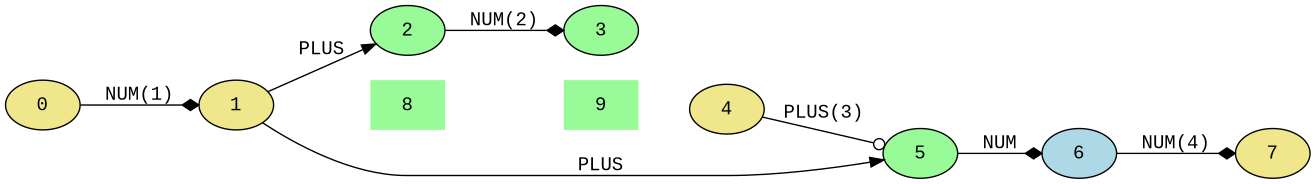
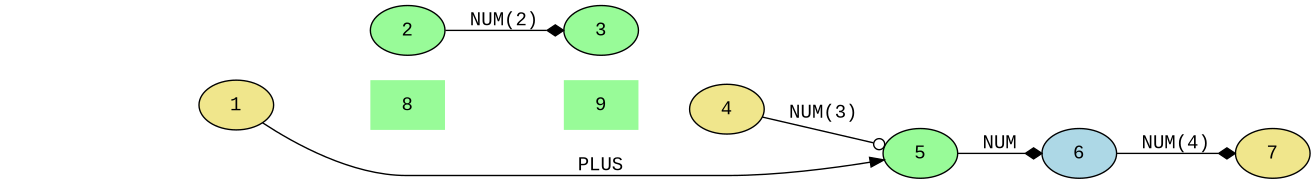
(315, 71) -> none
(43, 105) -> none
(824, 113) -> (824, 113)
